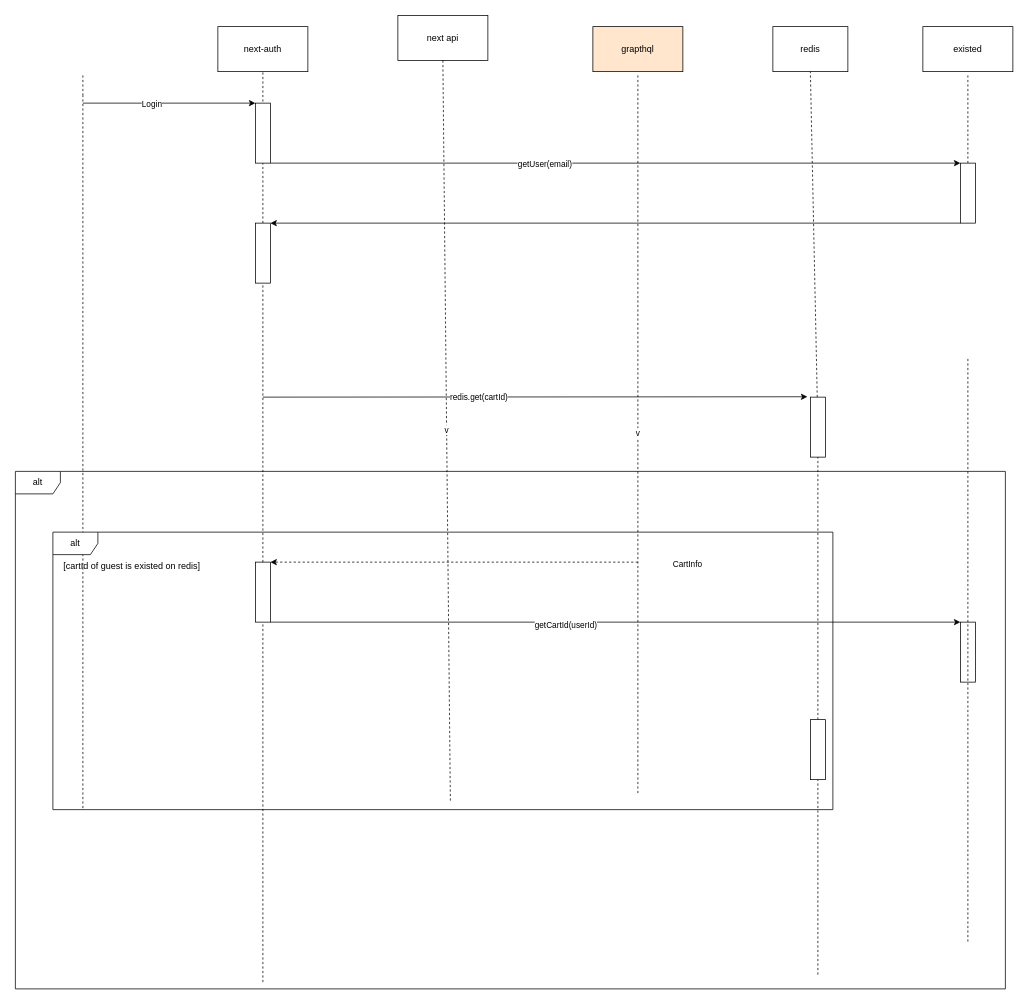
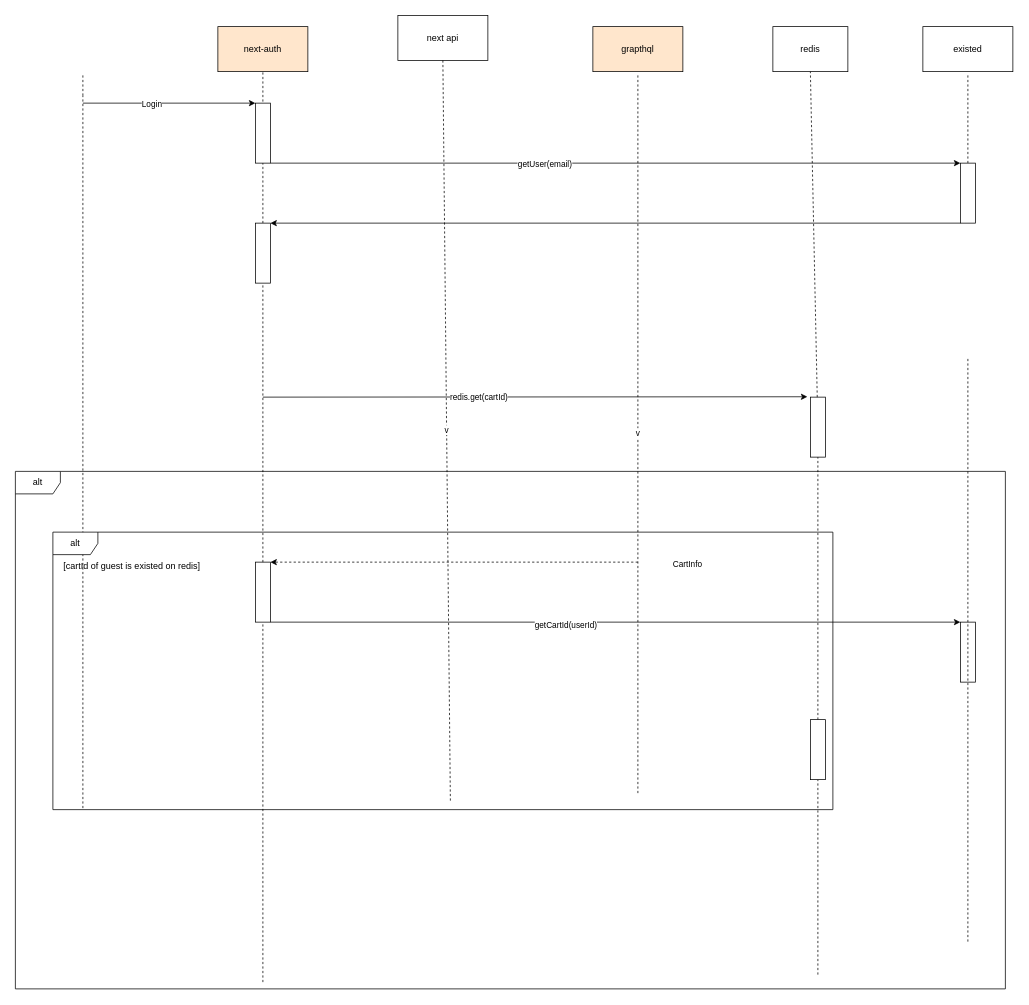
(263, 49) -> (263, 49)
